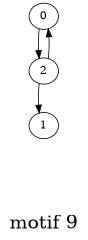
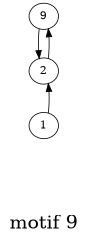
(44, 16) -> (44, 16)
(38, 94) -> (49, 102)
